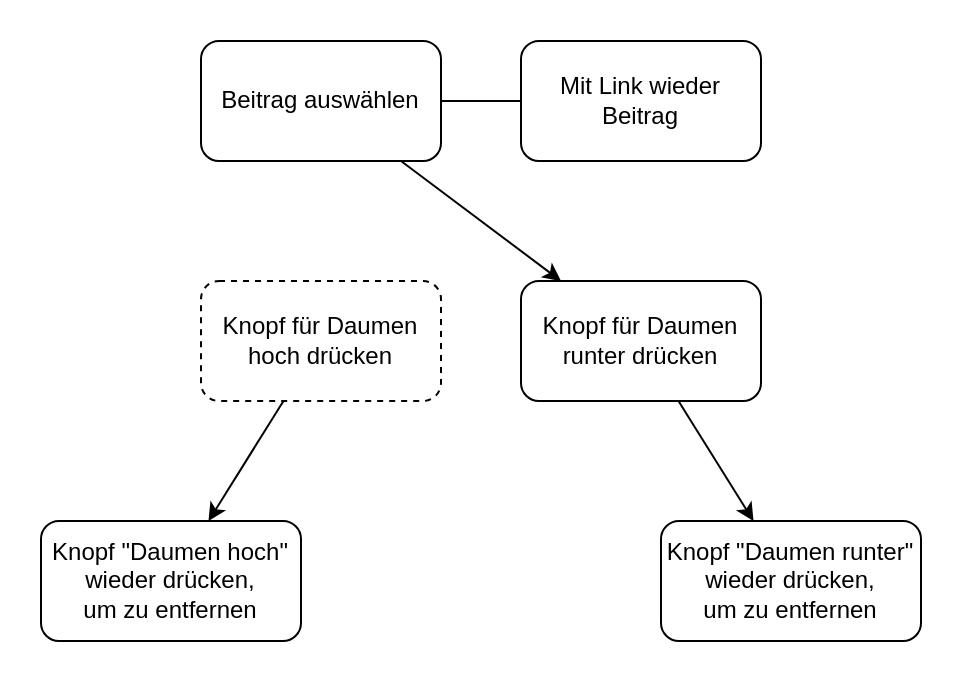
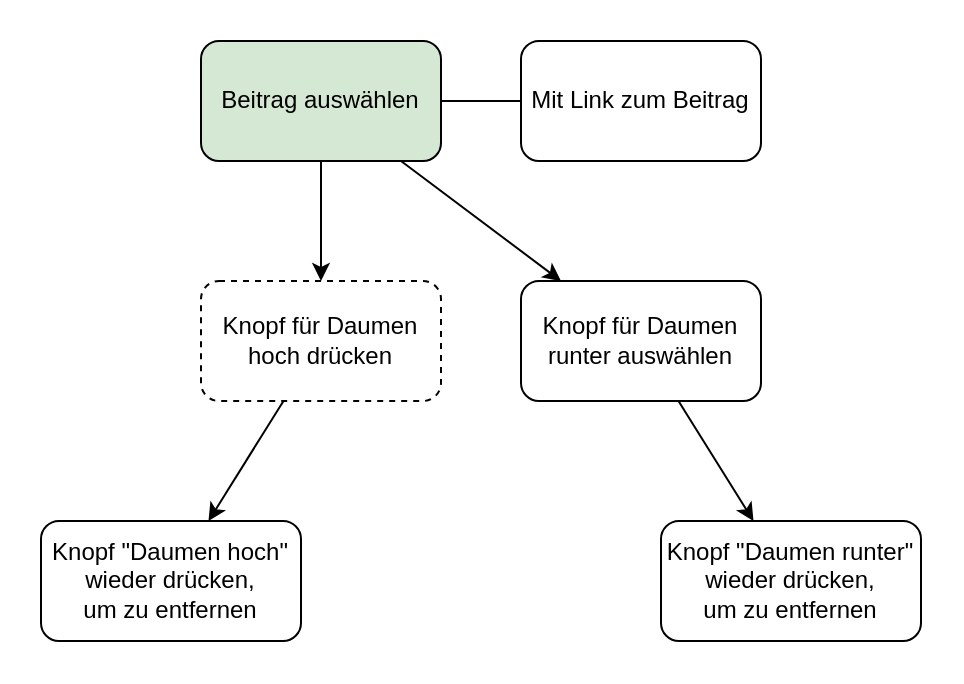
(321, 101) -> (321, 101)
(641, 101) -> (641, 101)
none -> (321, 214)
(641, 341) -> (641, 341)
